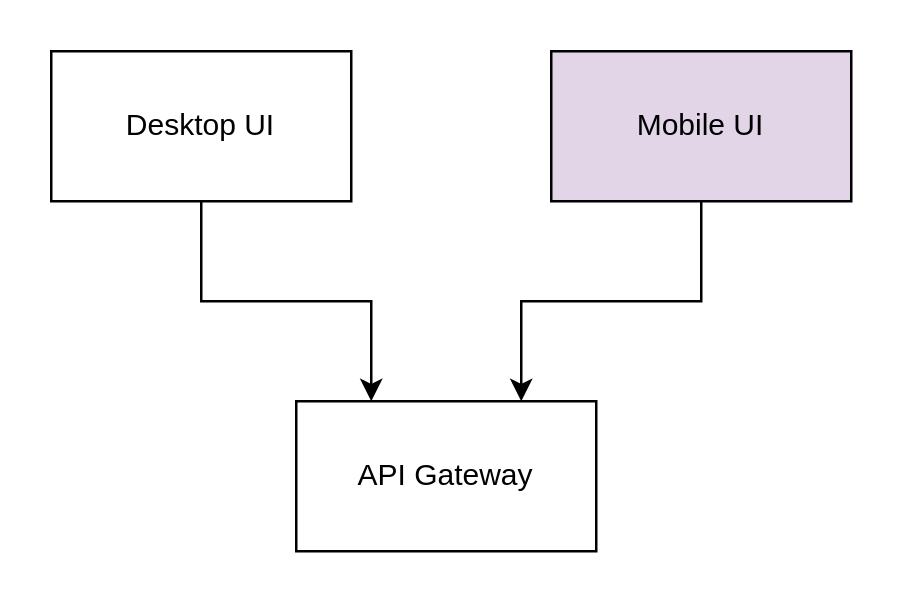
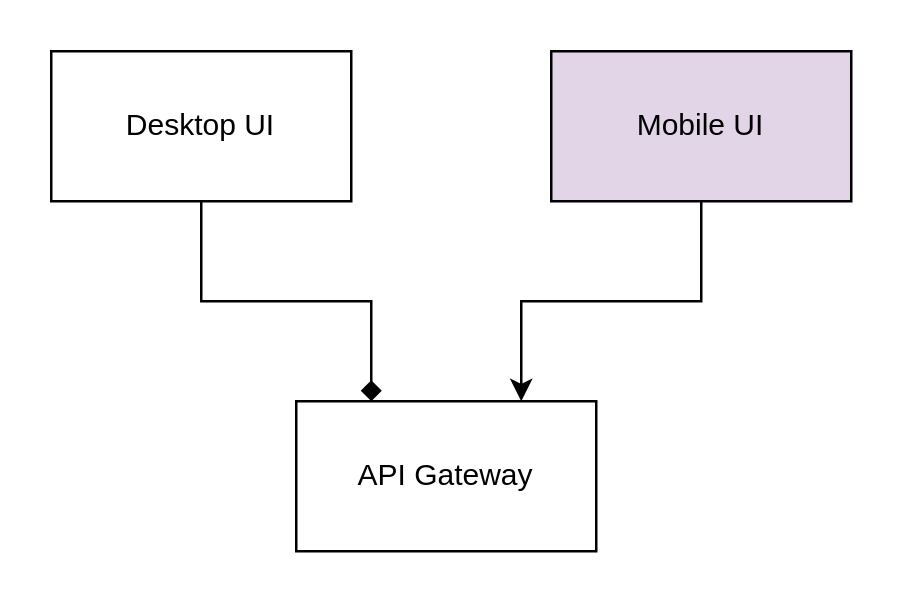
(371, 382) -> (371, 381)
